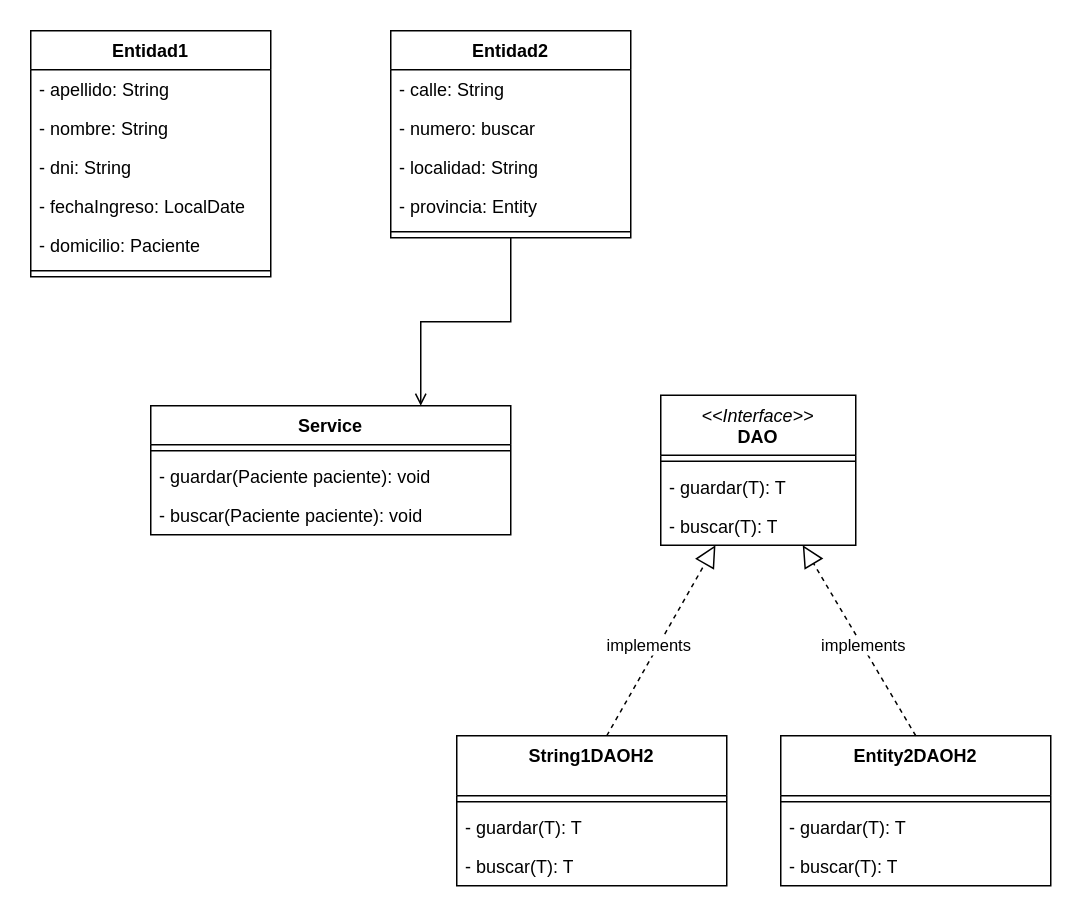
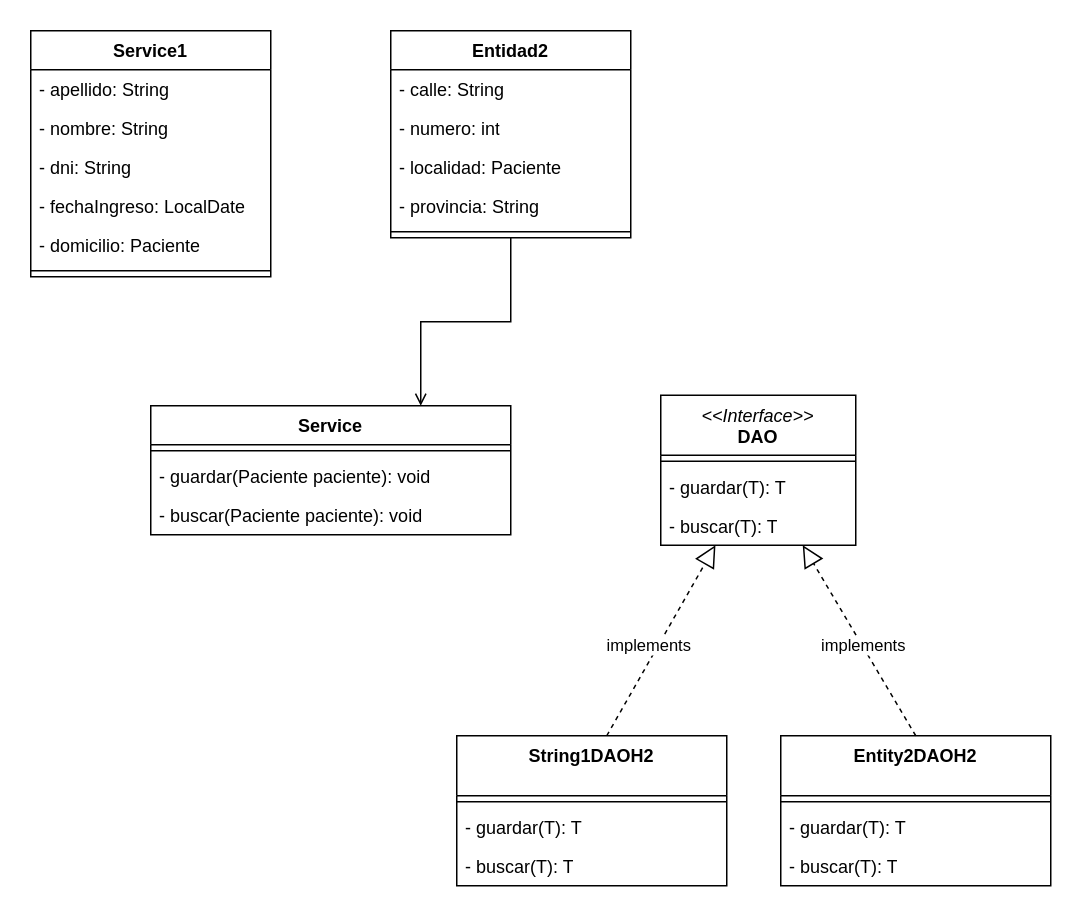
(151, 52) -> (151, 52)
(473, 130) -> (456, 130)
(479, 169) -> (489, 169)
(481, 208) -> (481, 208)
